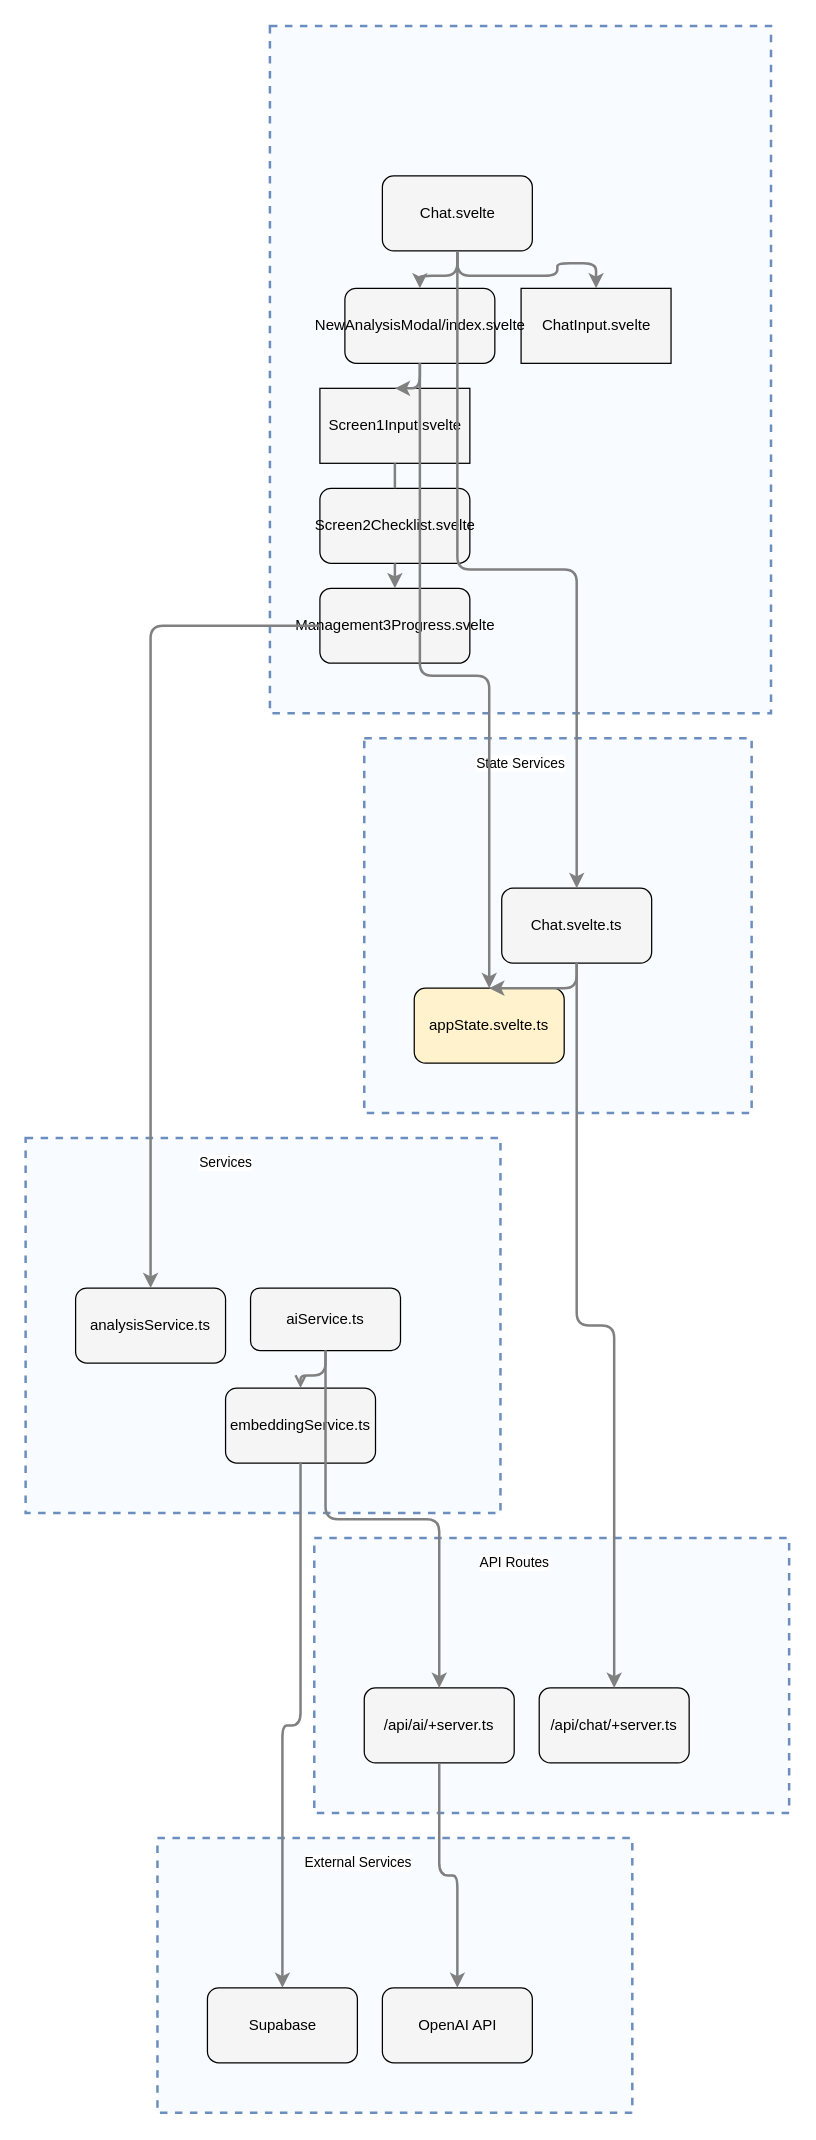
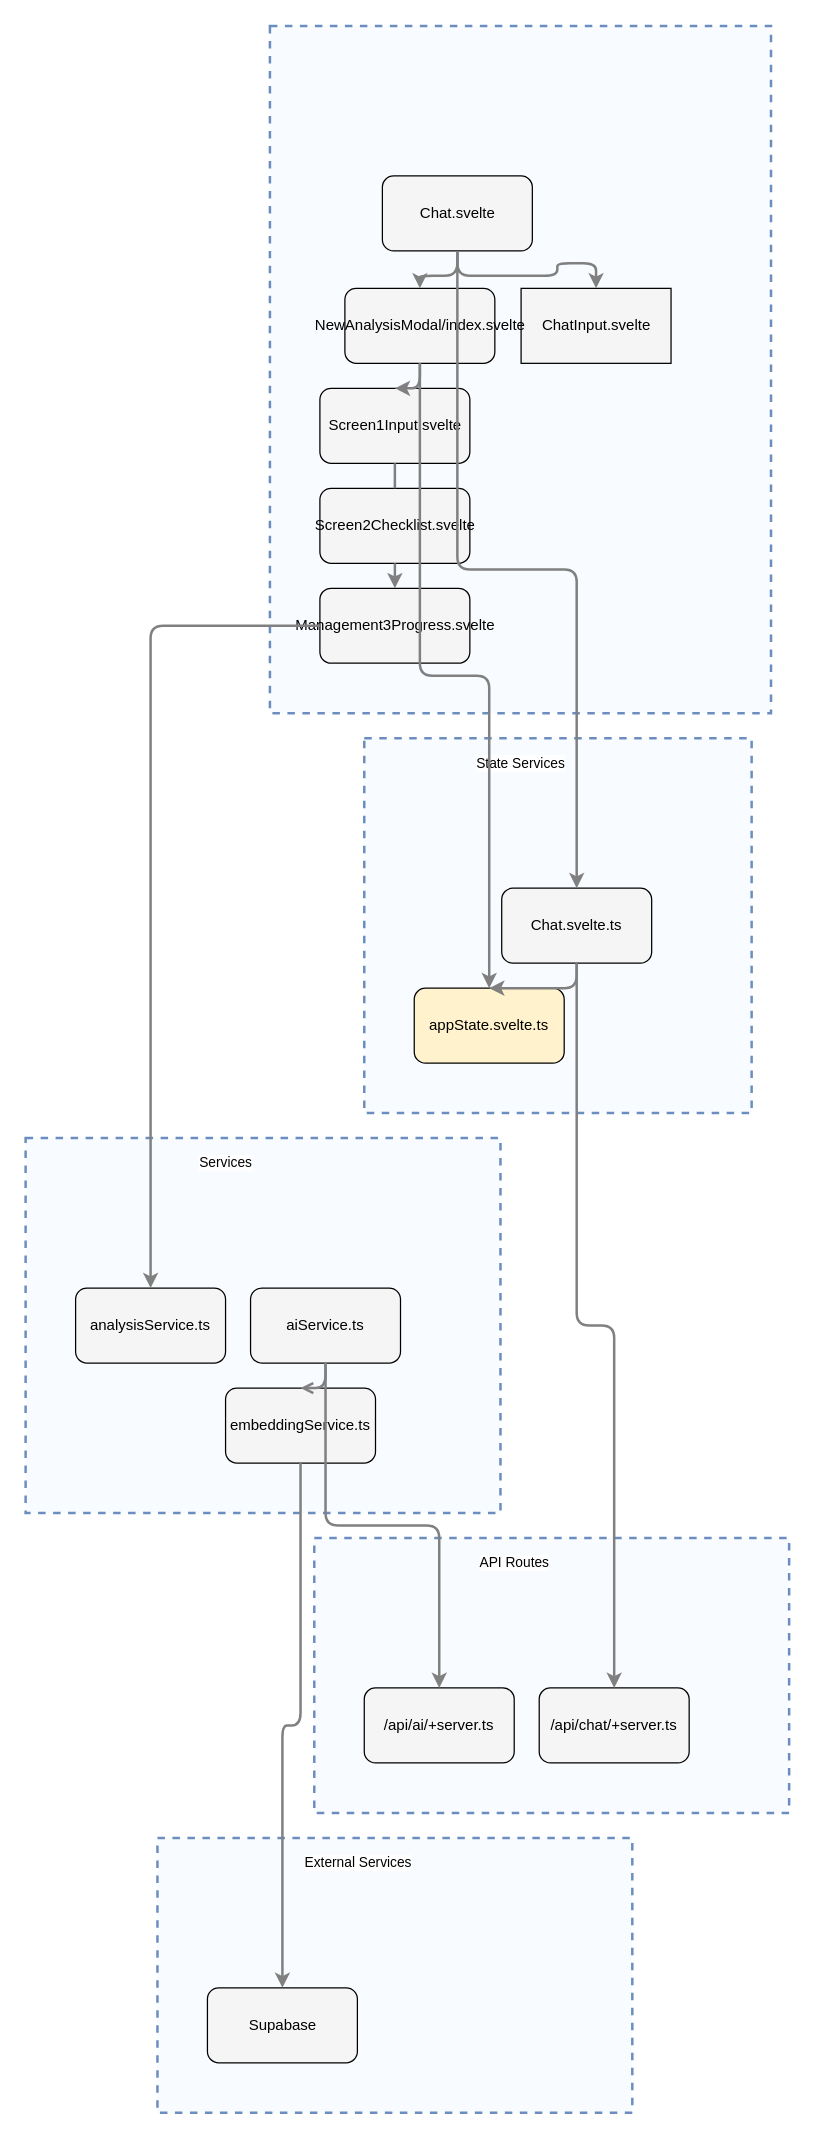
(395, 426) -> (395, 426)
(326, 1319) -> (326, 1326)
(443, 1874) -> none
(458, 2026) -> none
